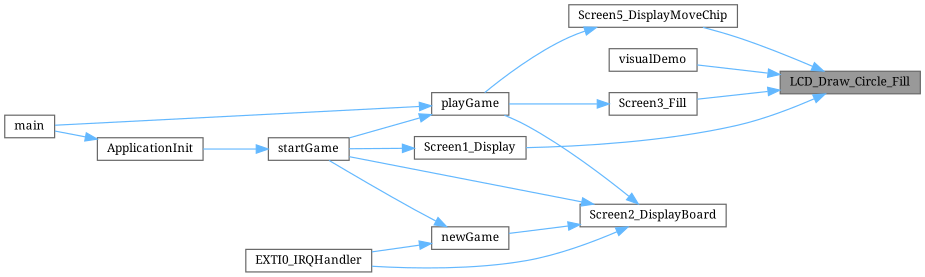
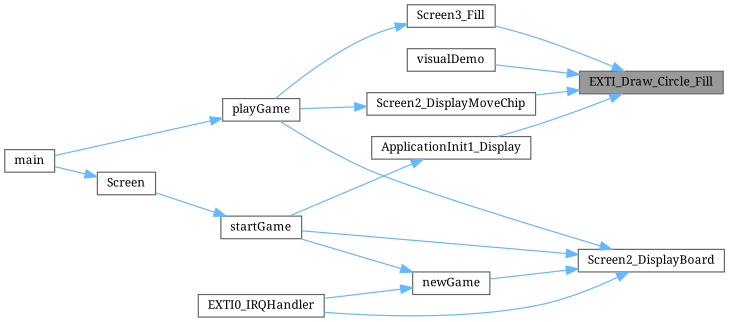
(653, 16) -> (451, 104)
(850, 83) -> (651, 83)
(385, 128) -> none
(470, 148) -> (451, 148)
(150, 149) -> (126, 183)
